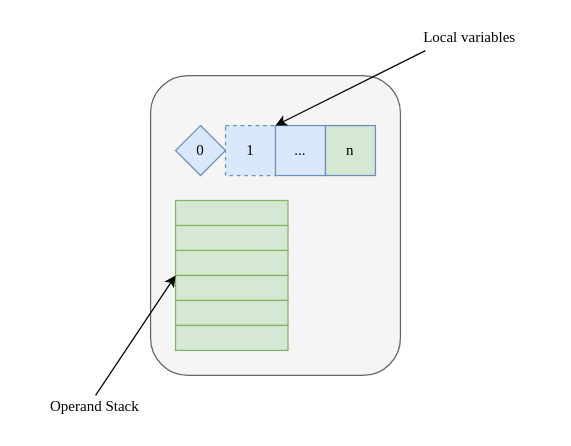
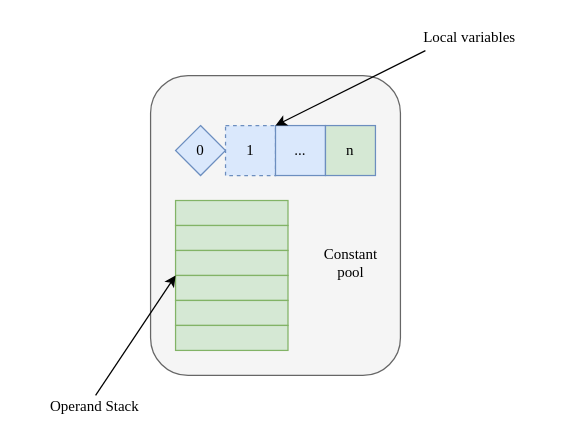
none -> (351, 263)
